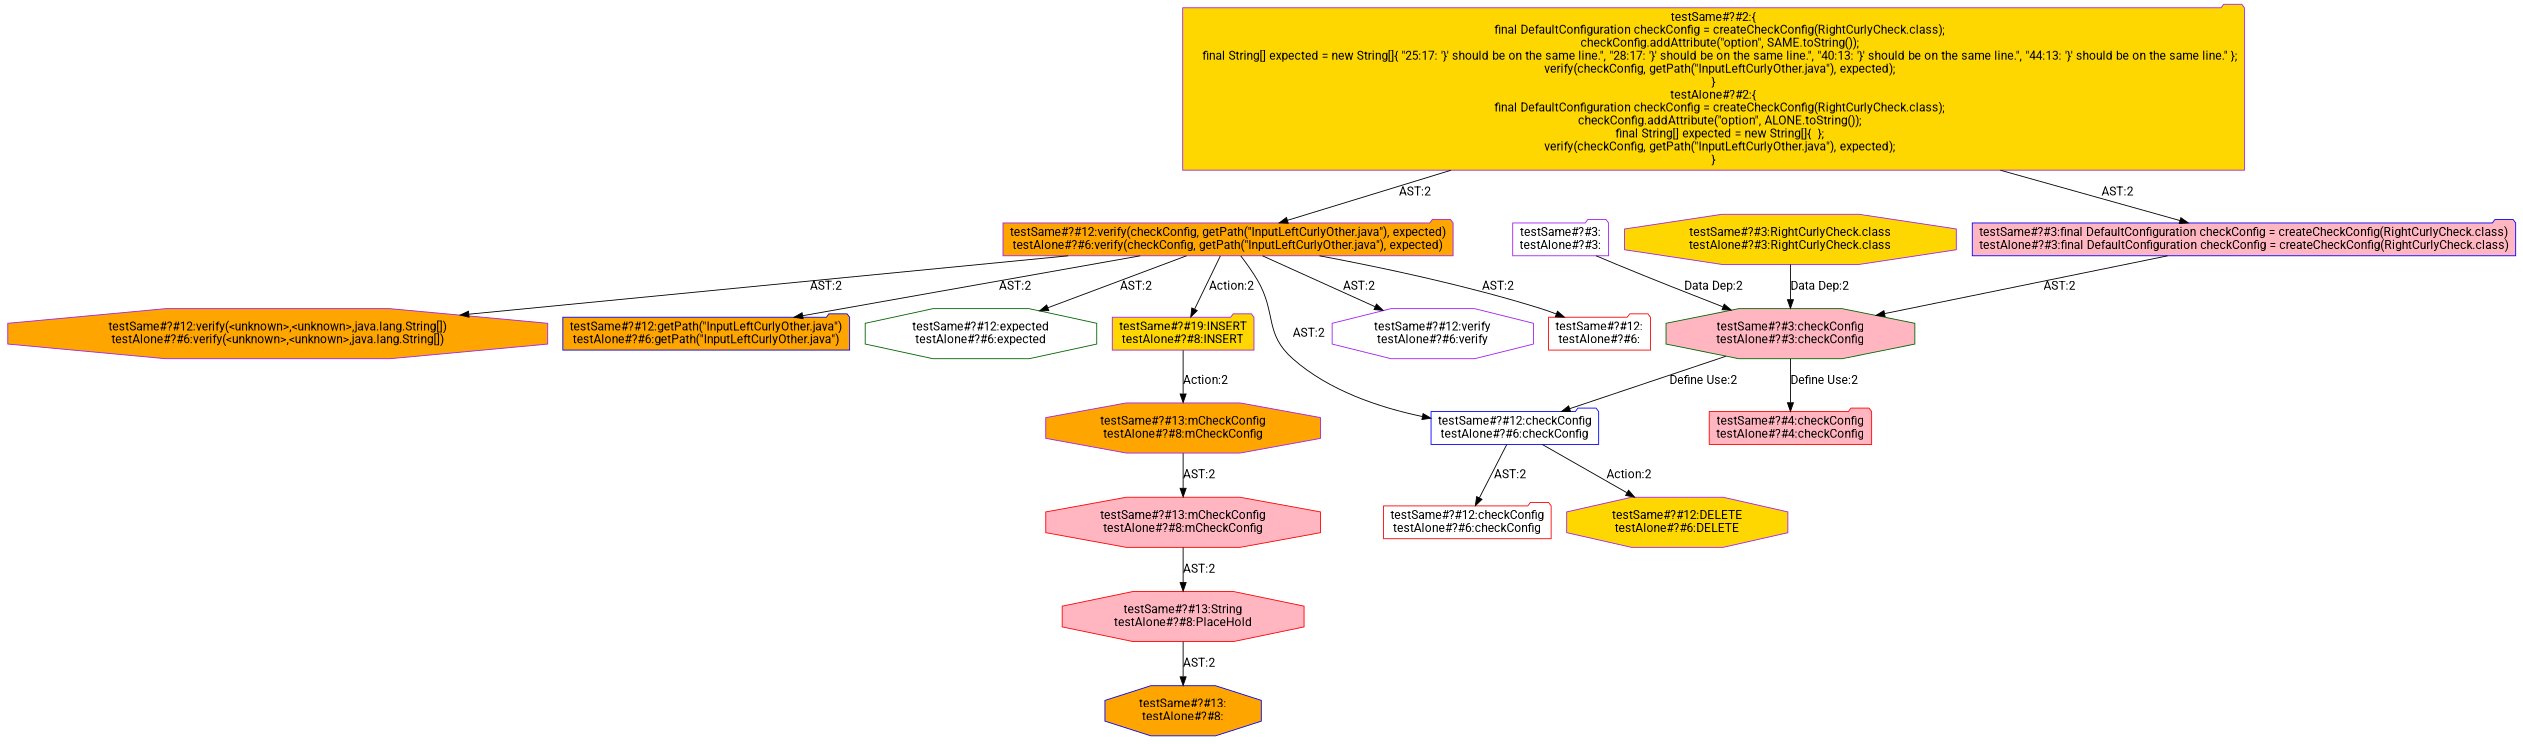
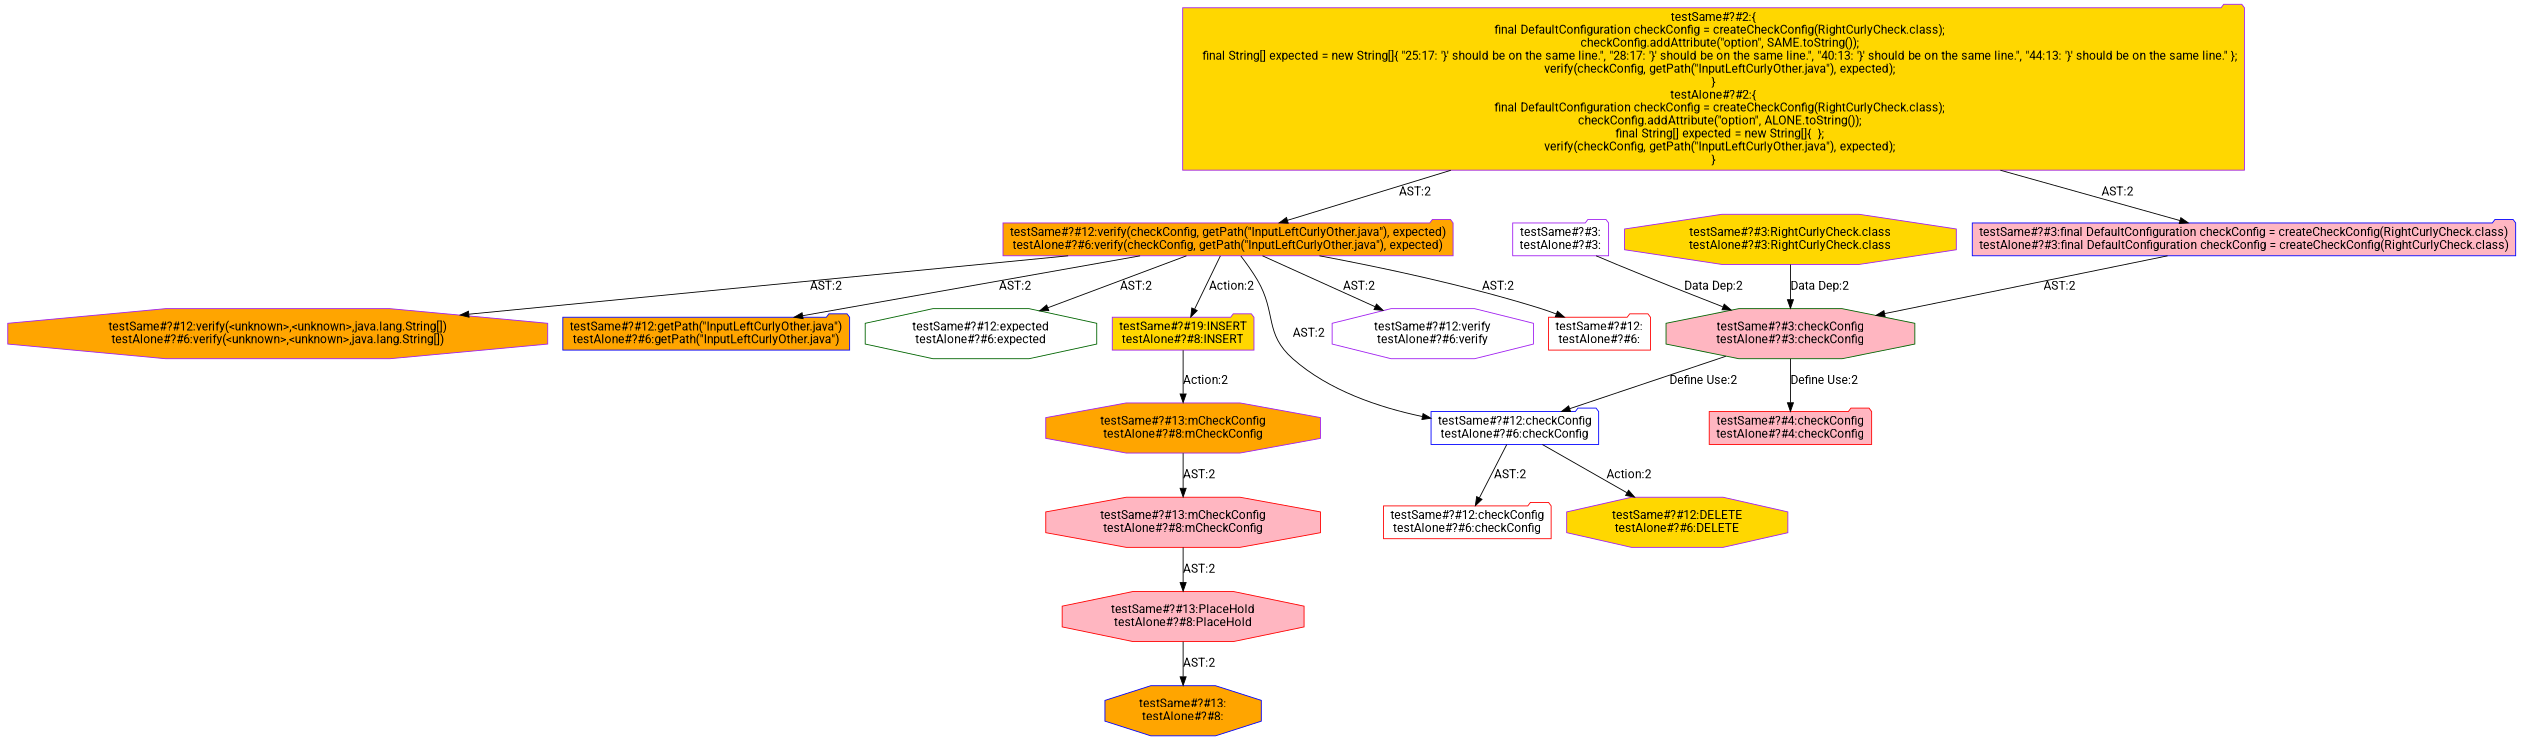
(1183, 617) -> (1183, 617)
